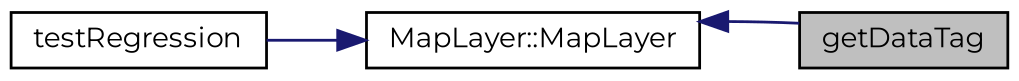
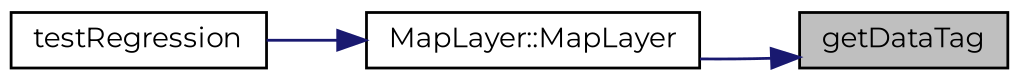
(764, 22) -> (735, 59)
